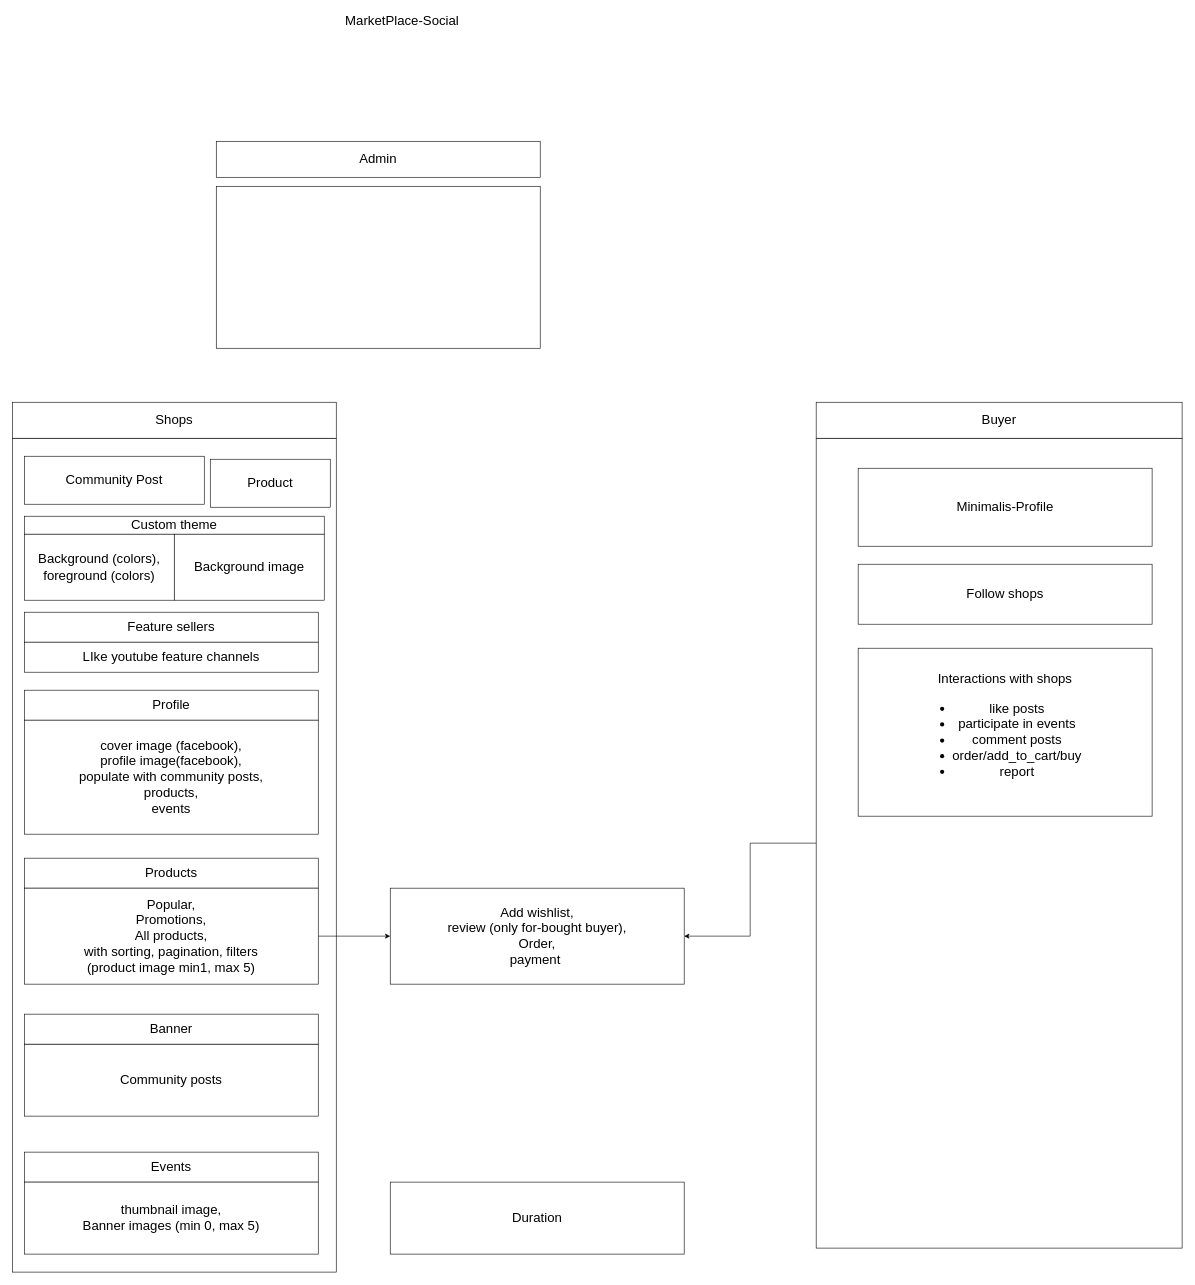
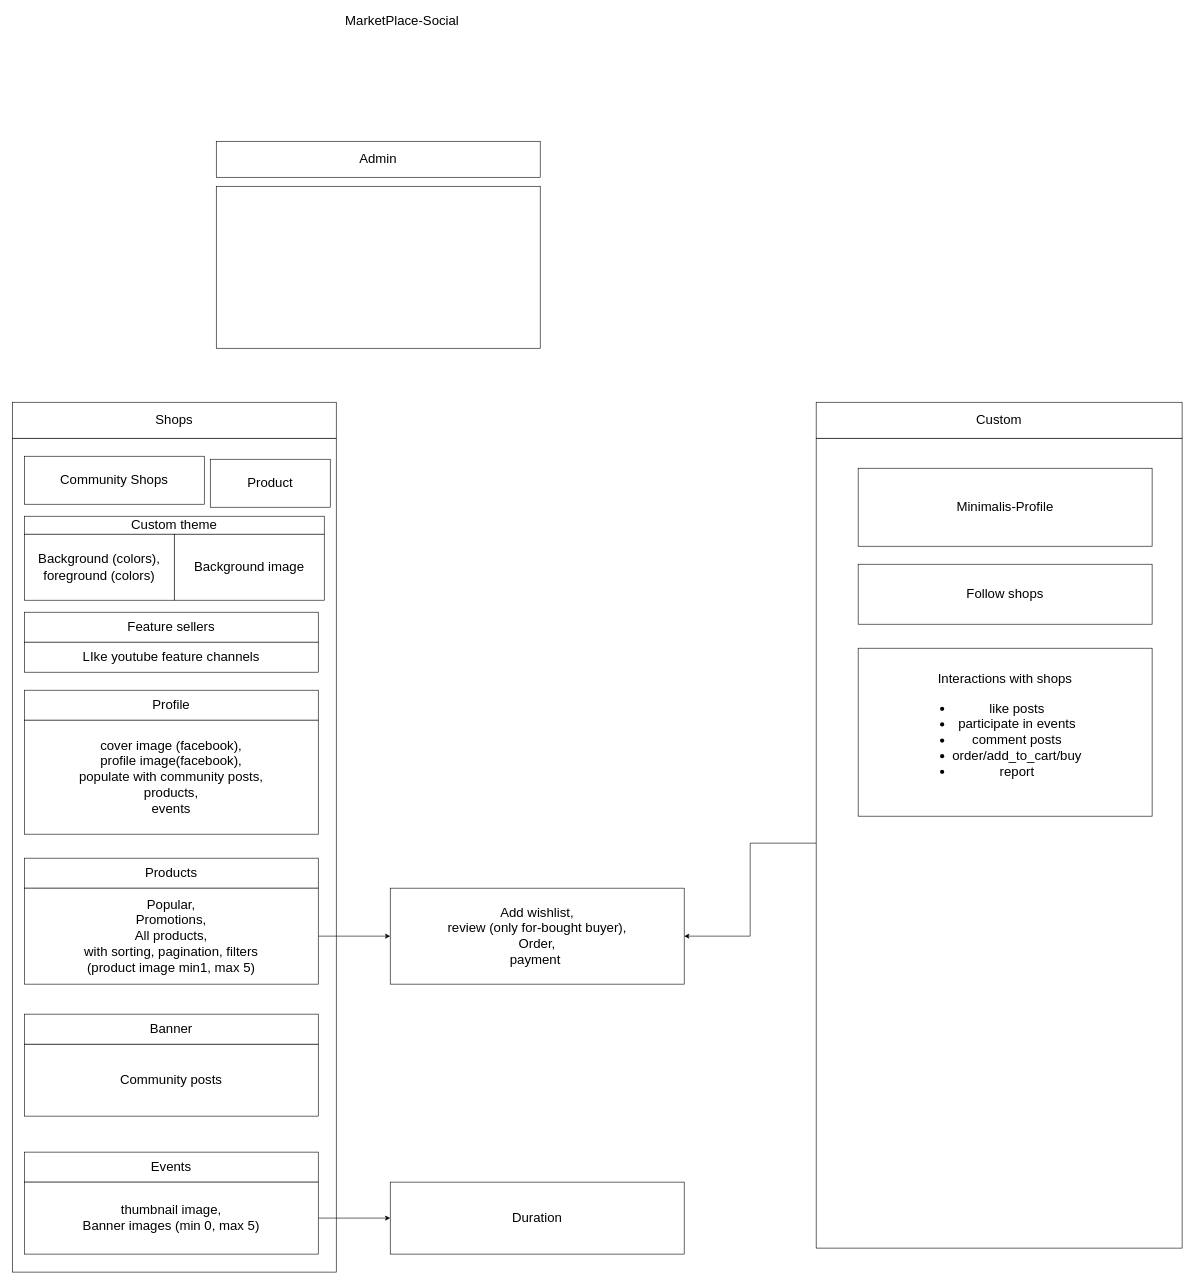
(999, 420) -> (999, 420)
(114, 480) -> (114, 480)
none -> (384, 1218)
